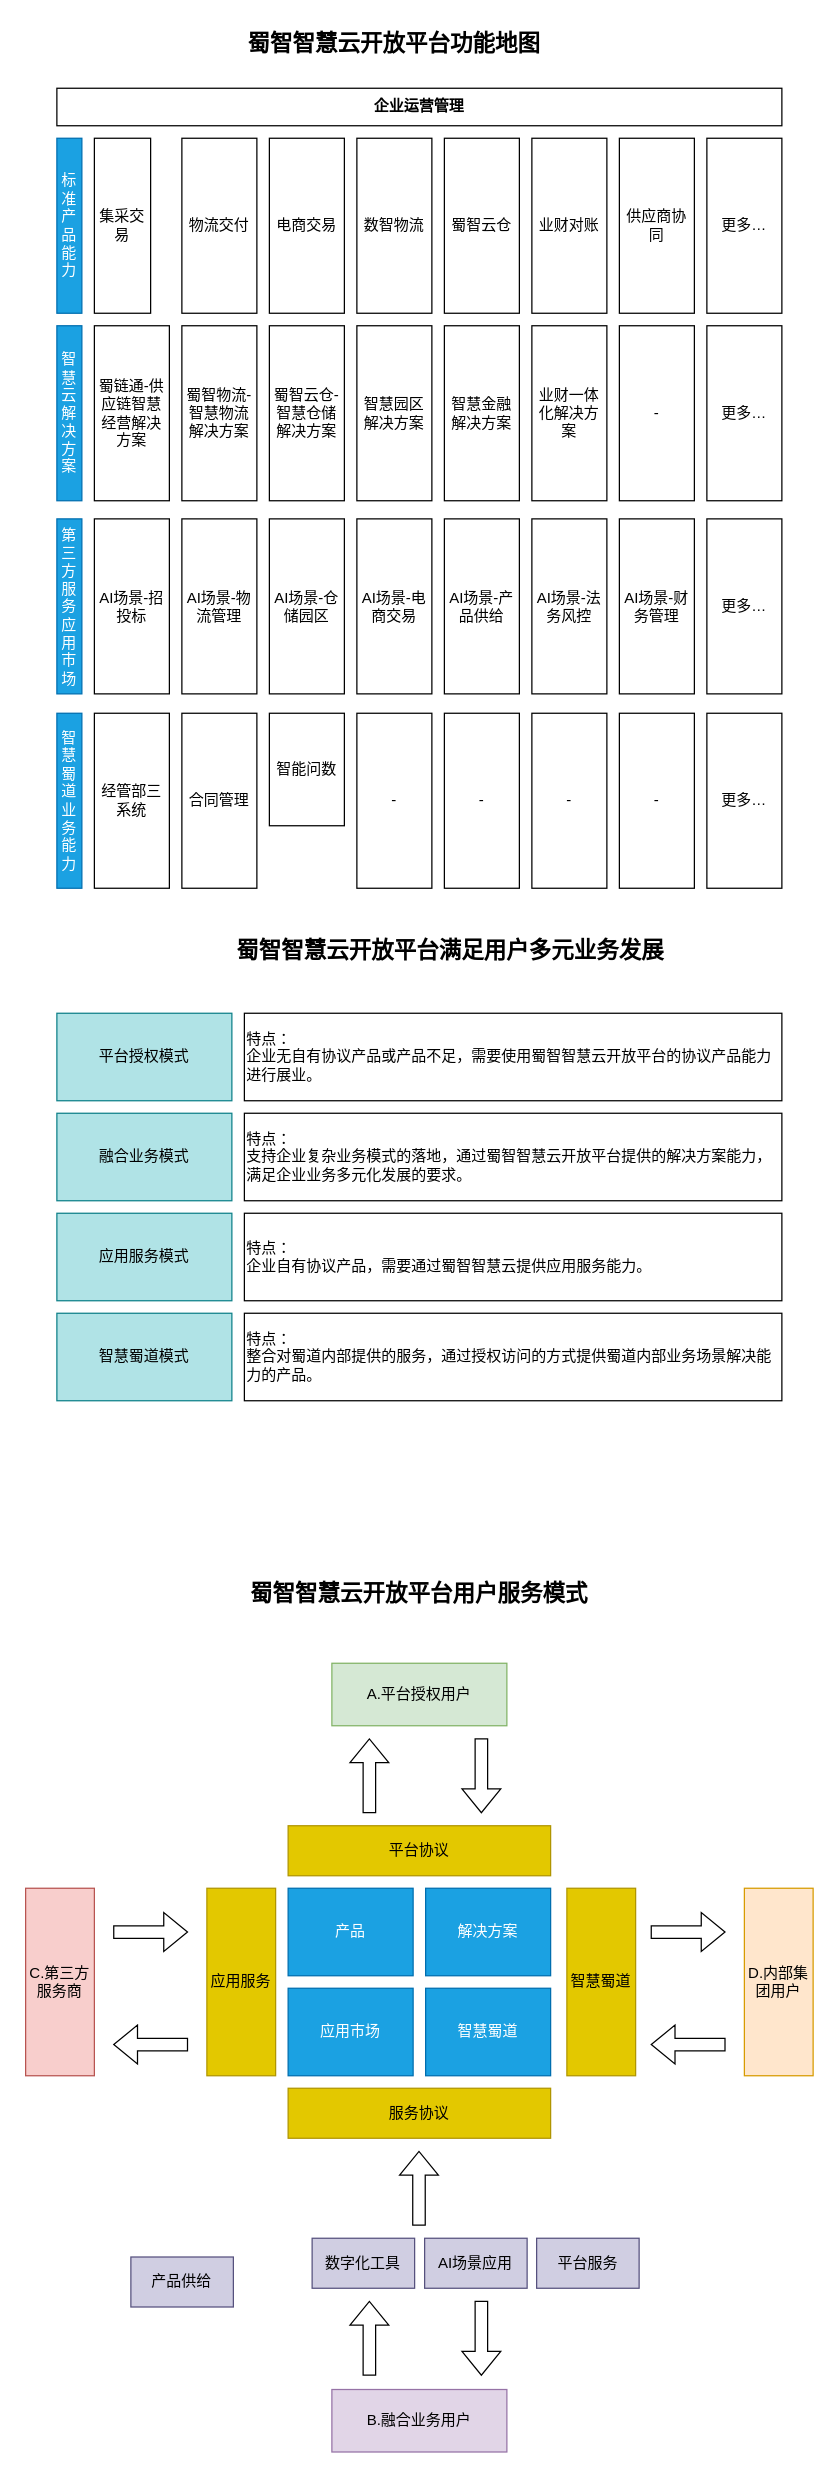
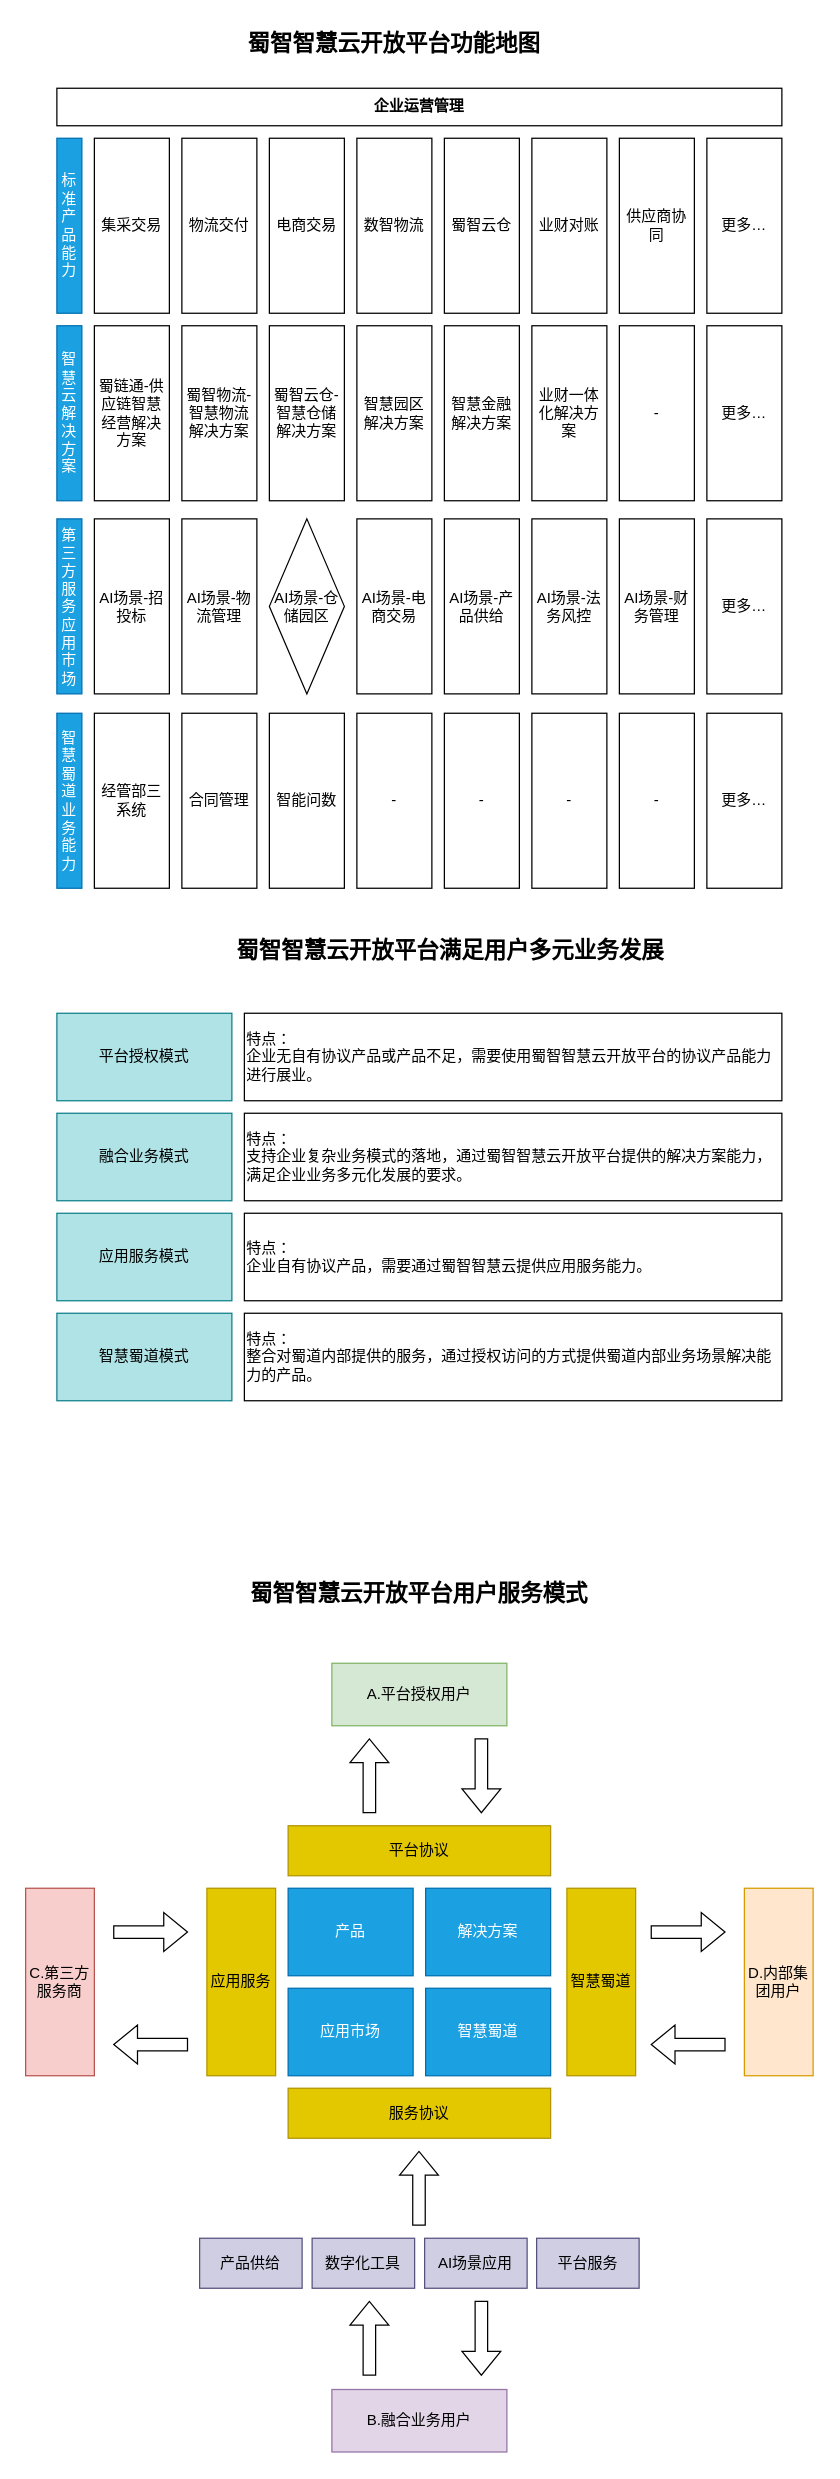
(123, 226) -> (132, 226)
(307, 606) -> (307, 606)
(307, 769) -> (307, 801)
(182, 2282) -> (251, 2263)
